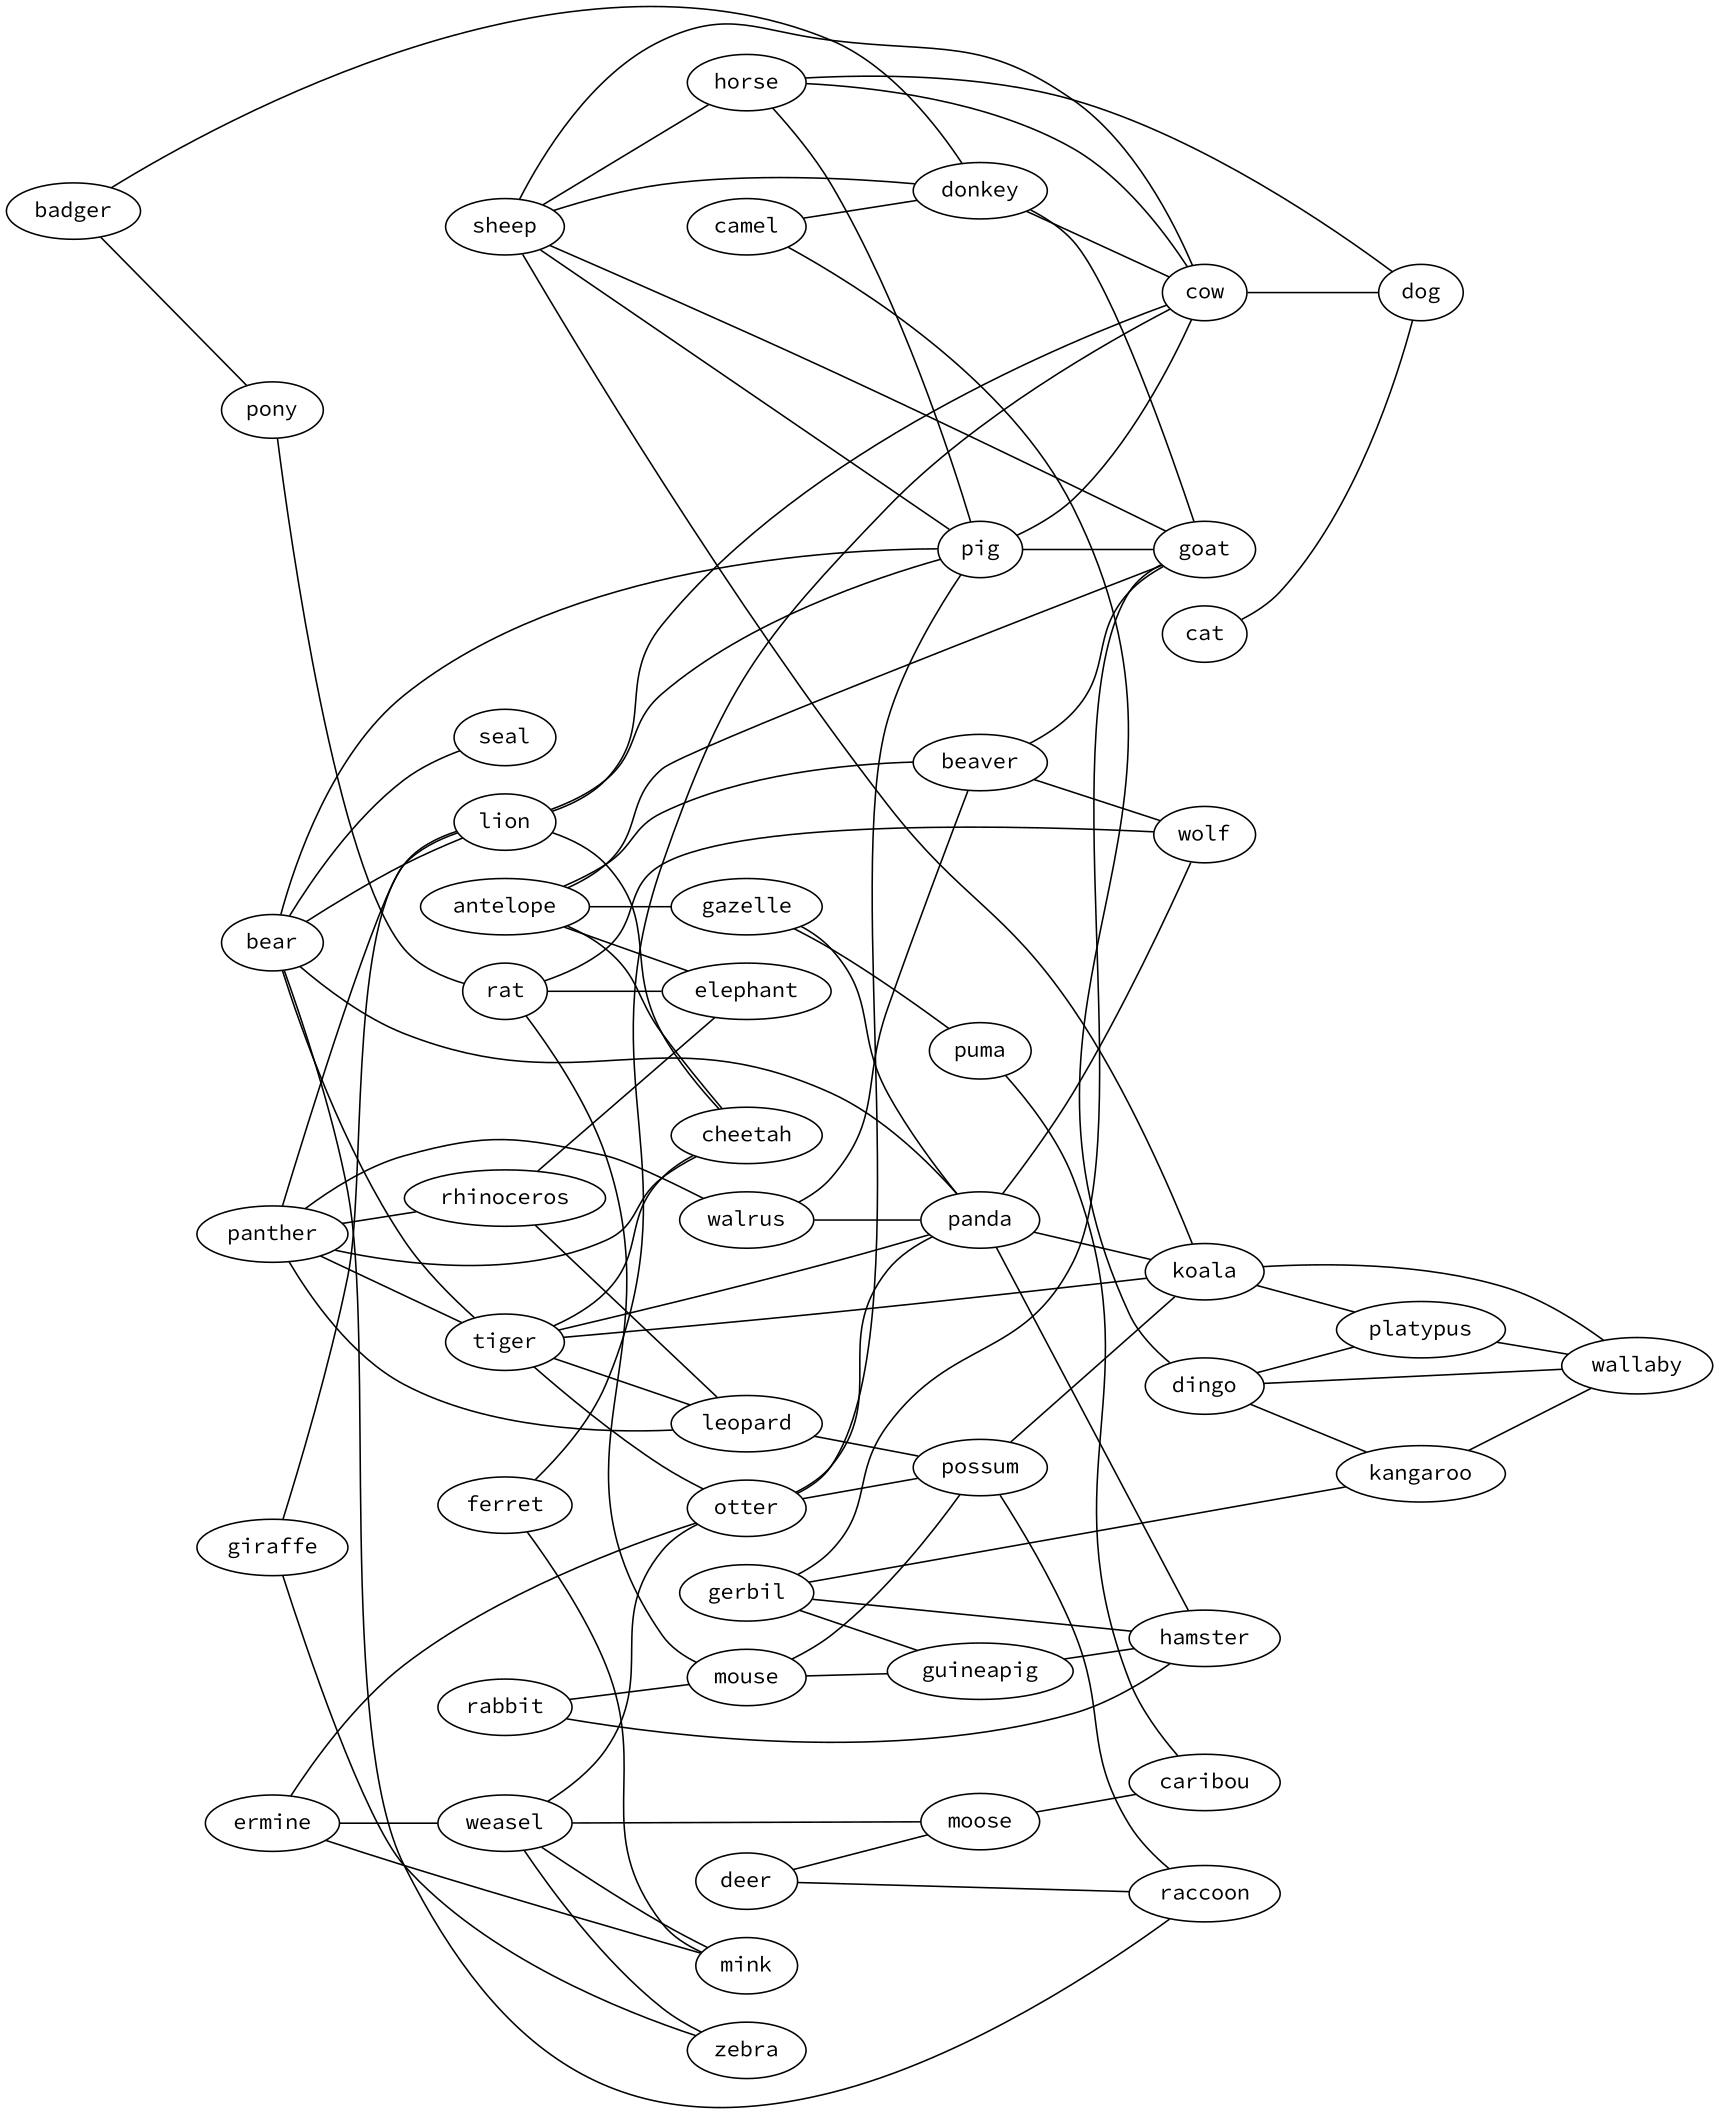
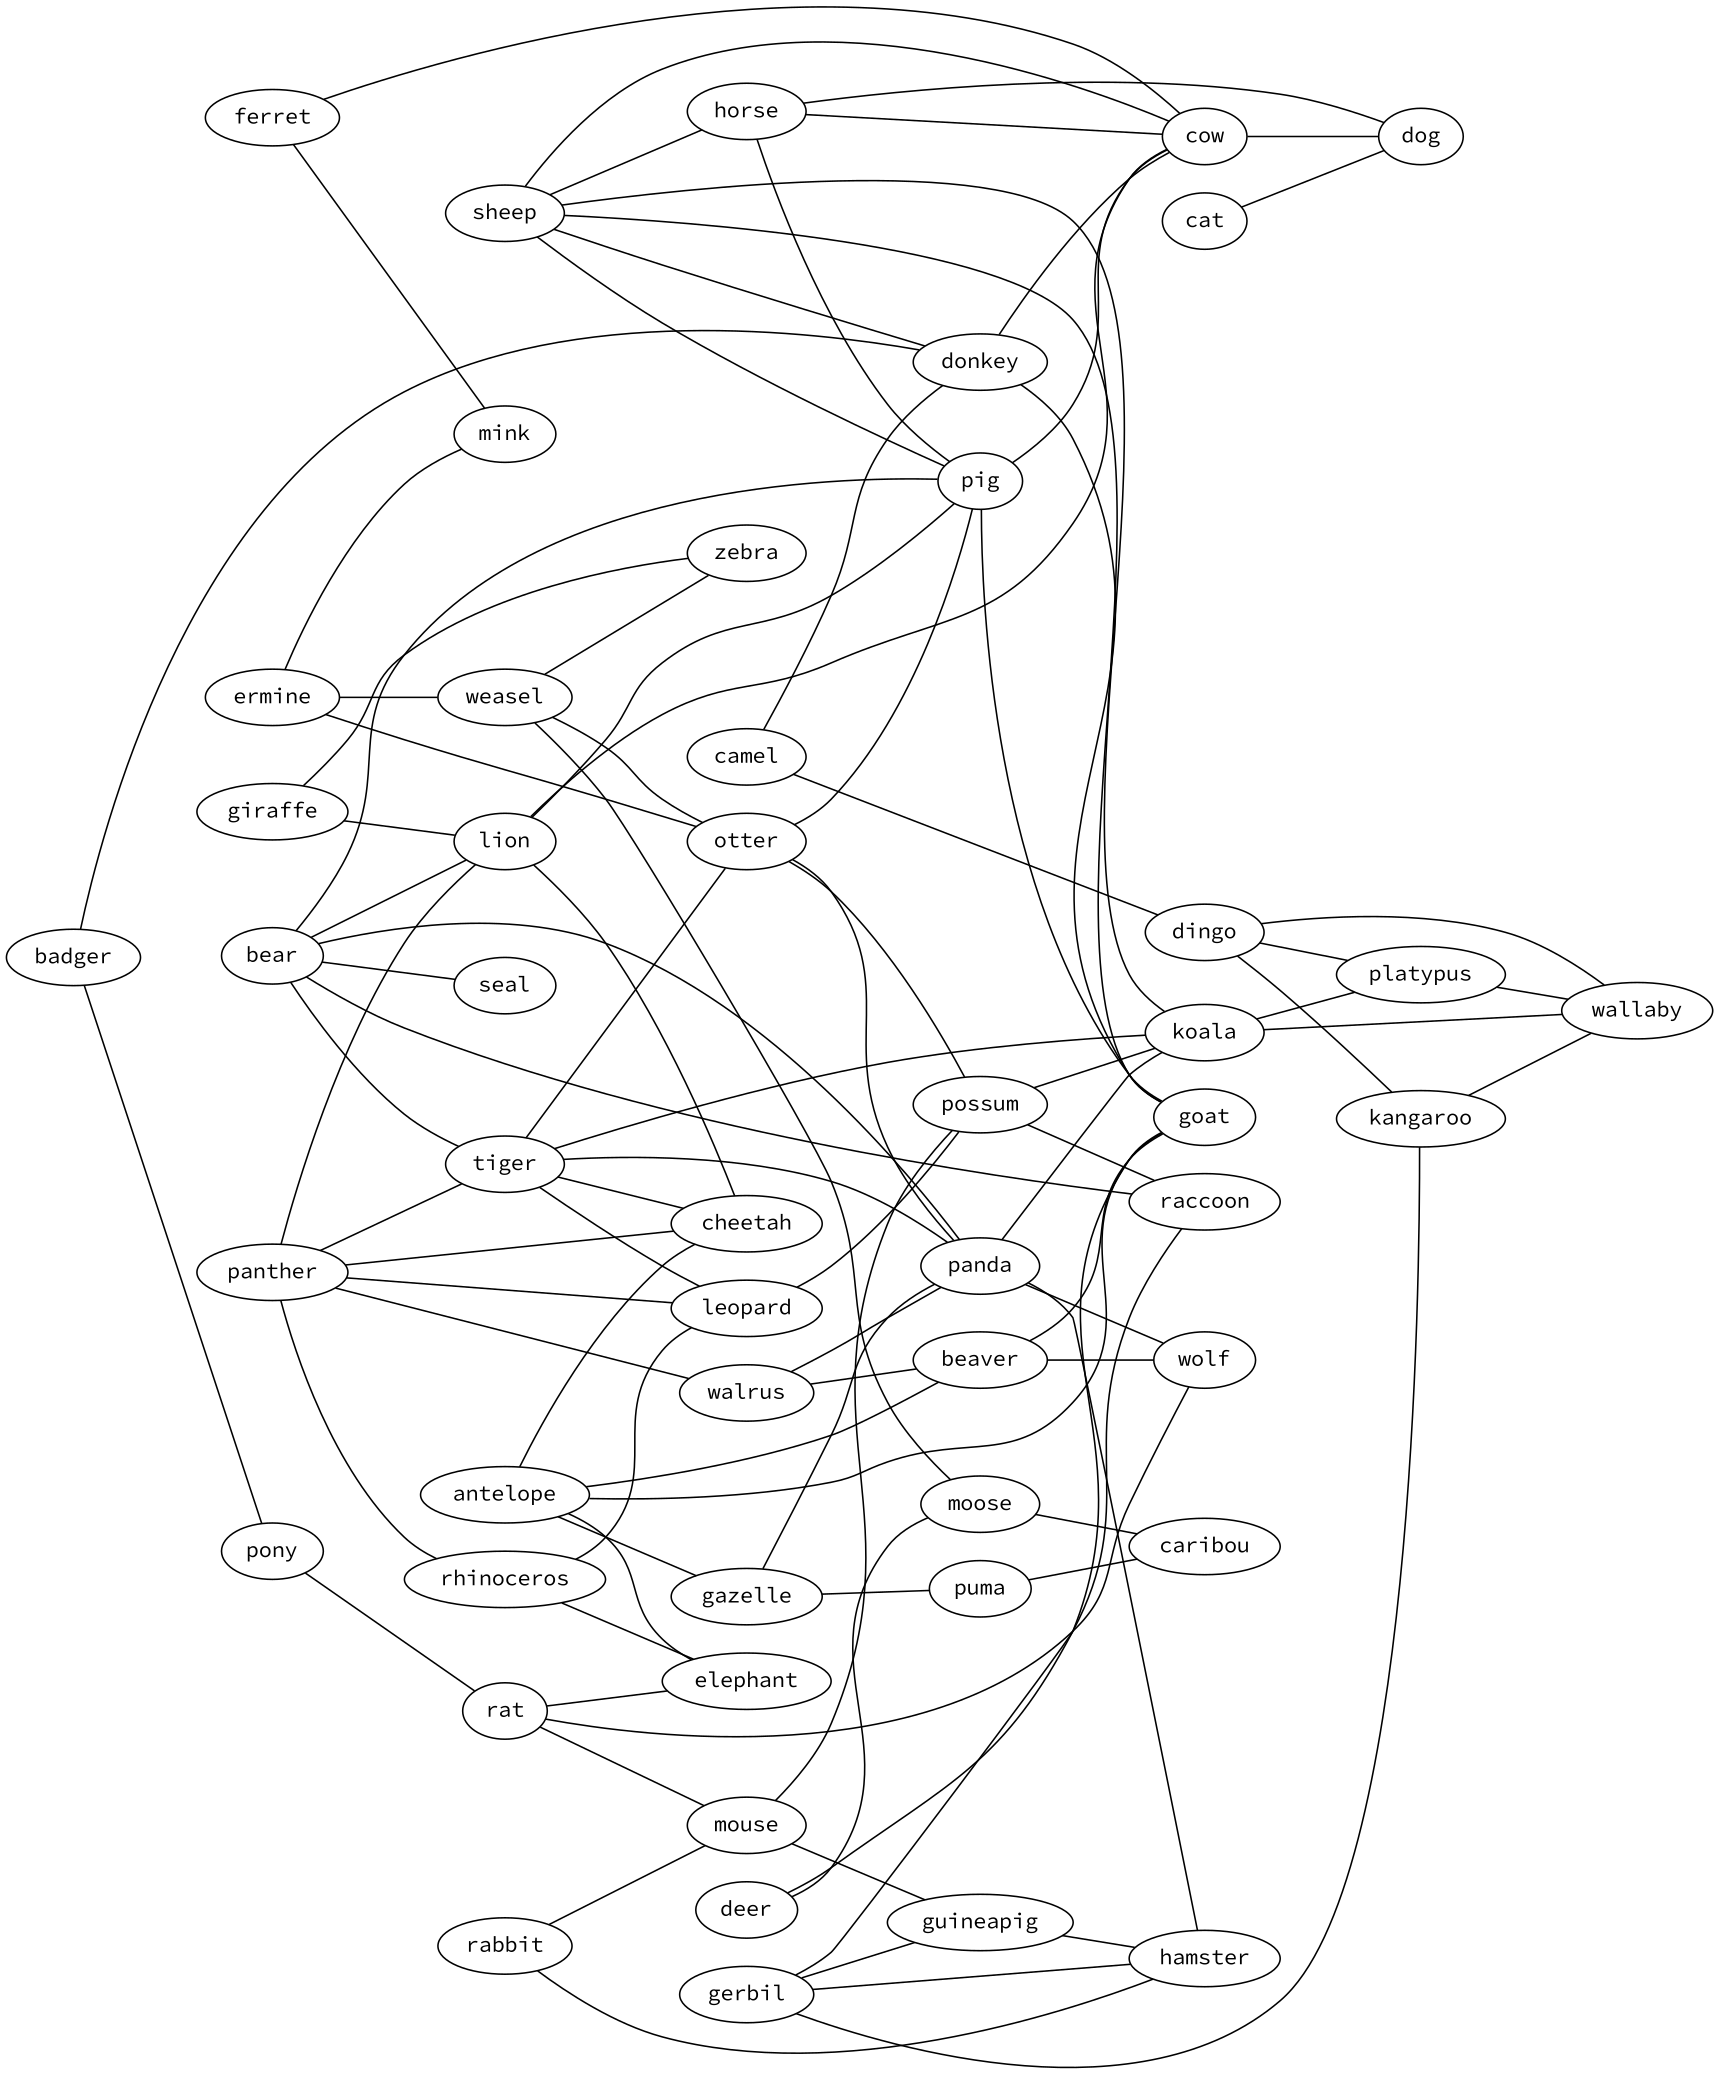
(623, 1900) -> none
